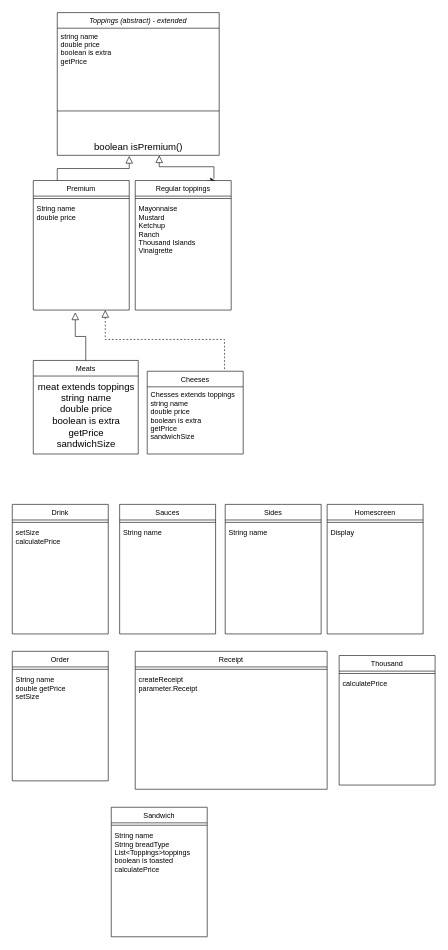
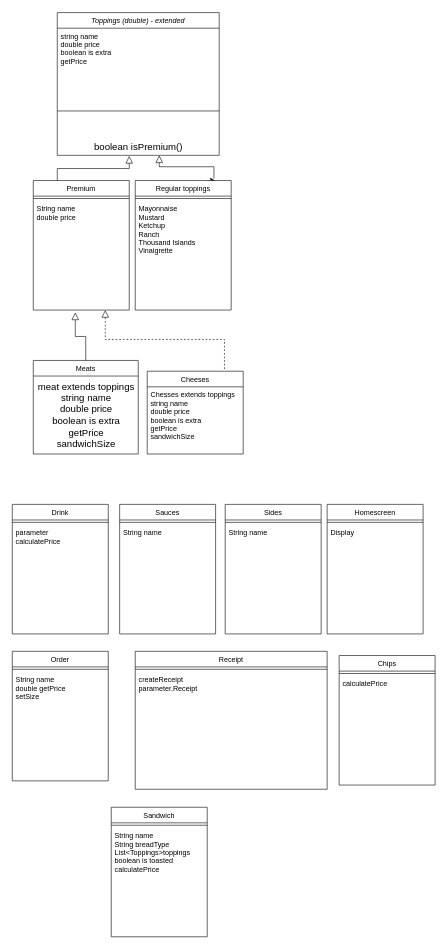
(138, 20) -> (138, 20)
(29, 533) -> (34, 533)
(387, 664) -> (387, 664)
